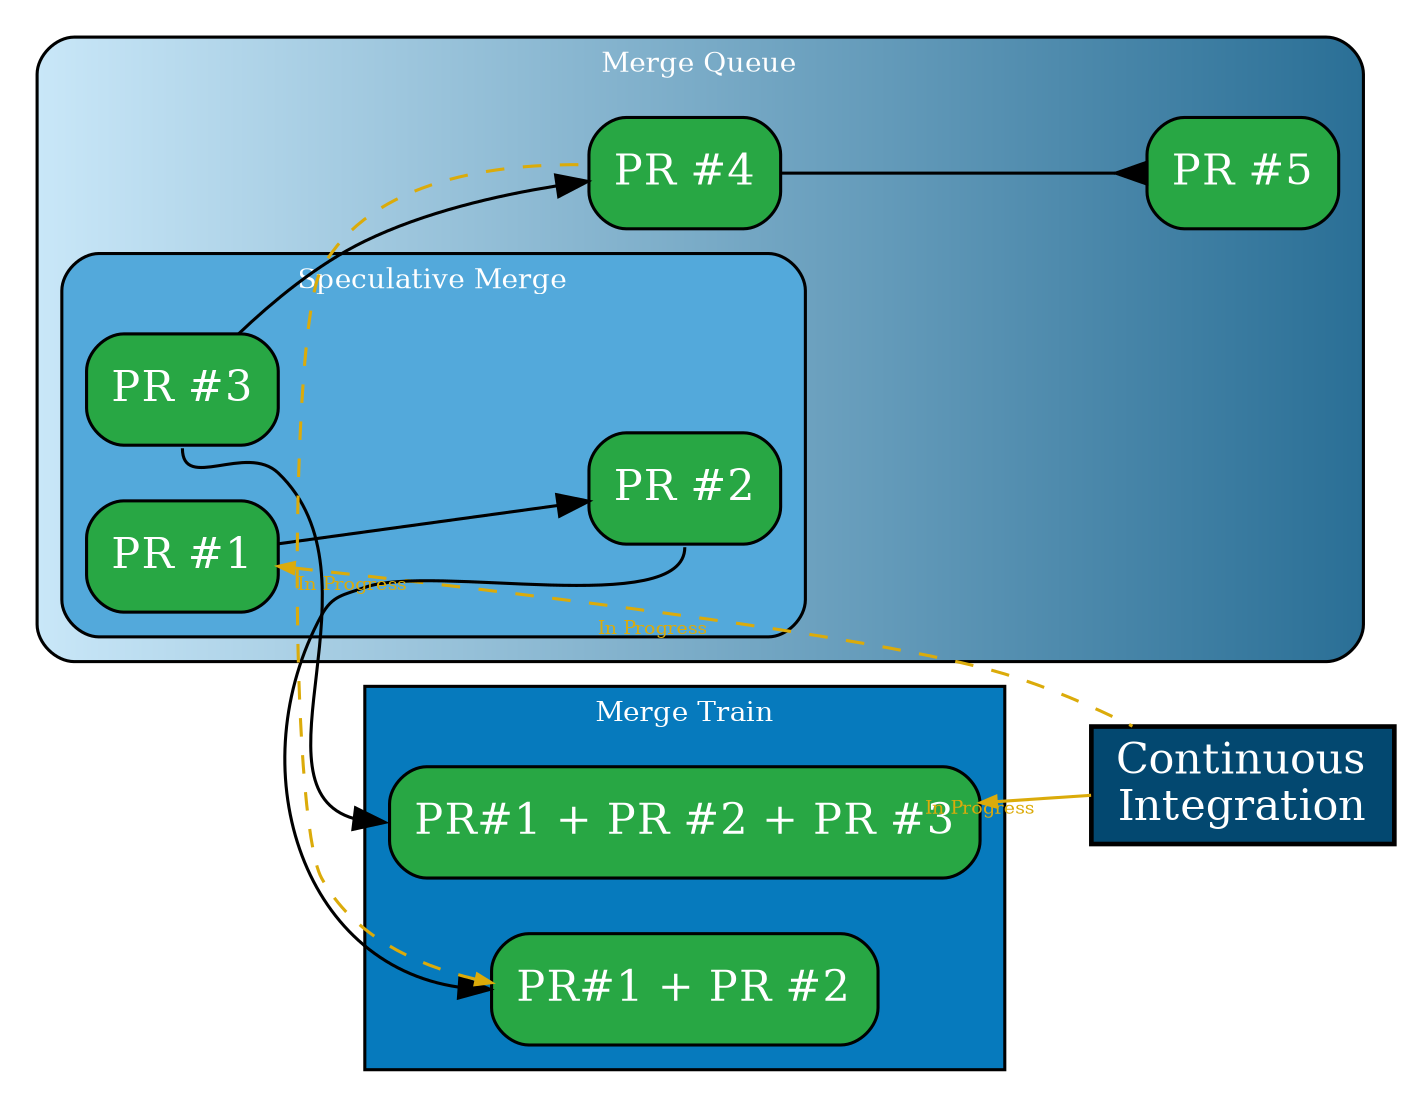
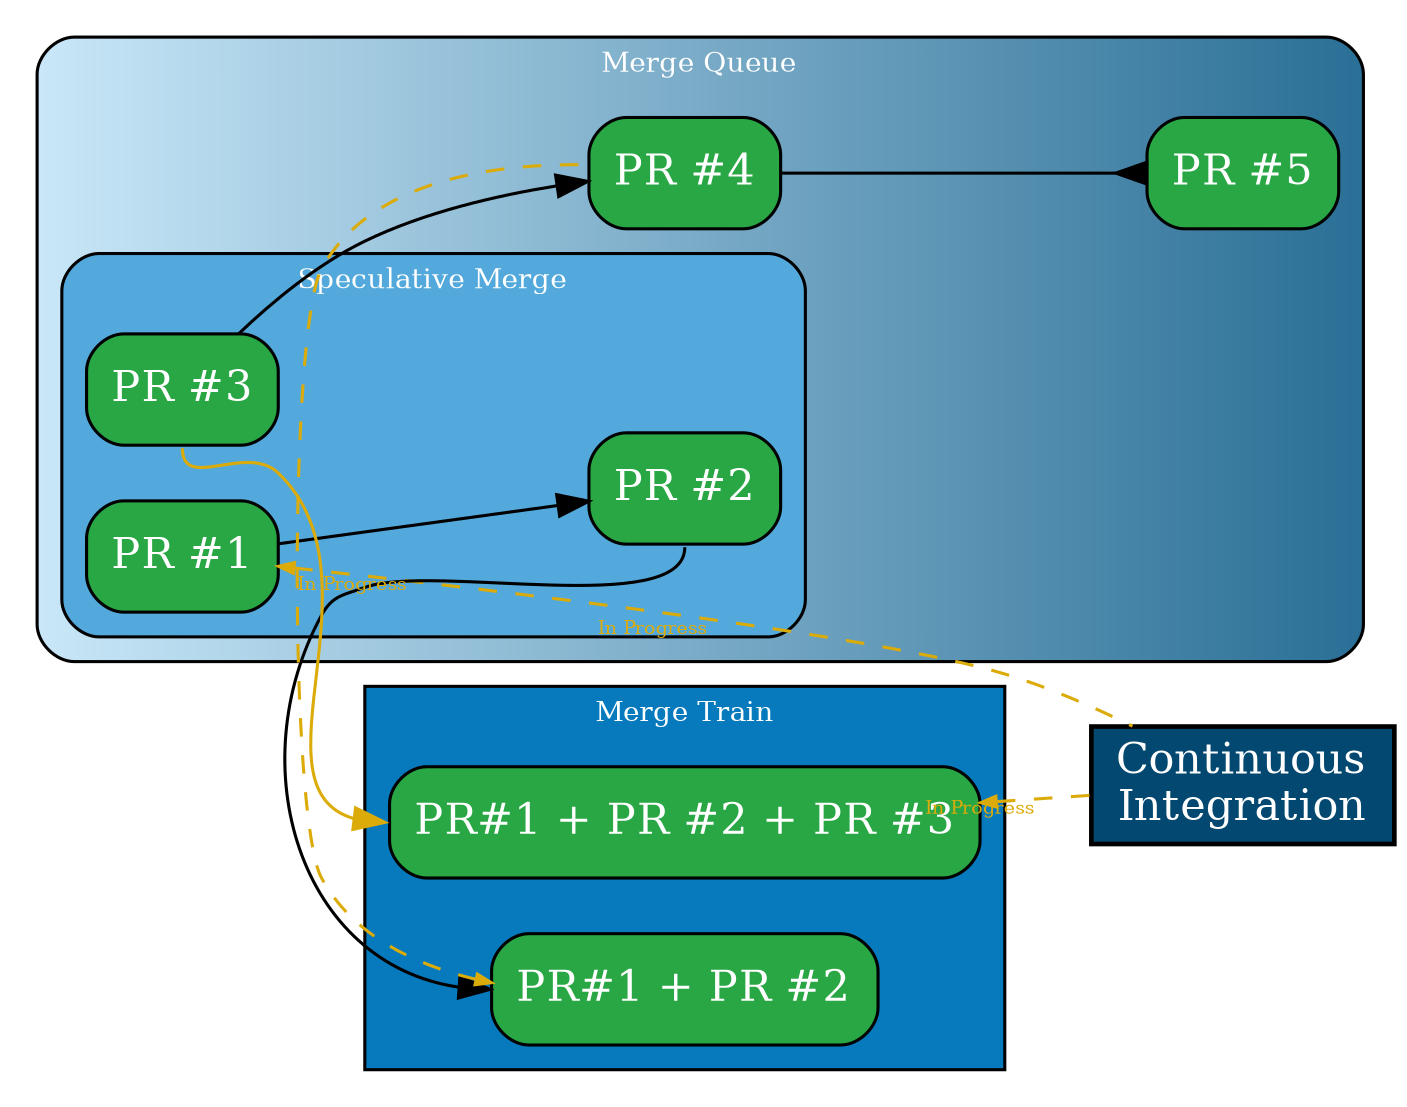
(321, 595) -> (321, 595)
(1044, 798) -> (1044, 798)
